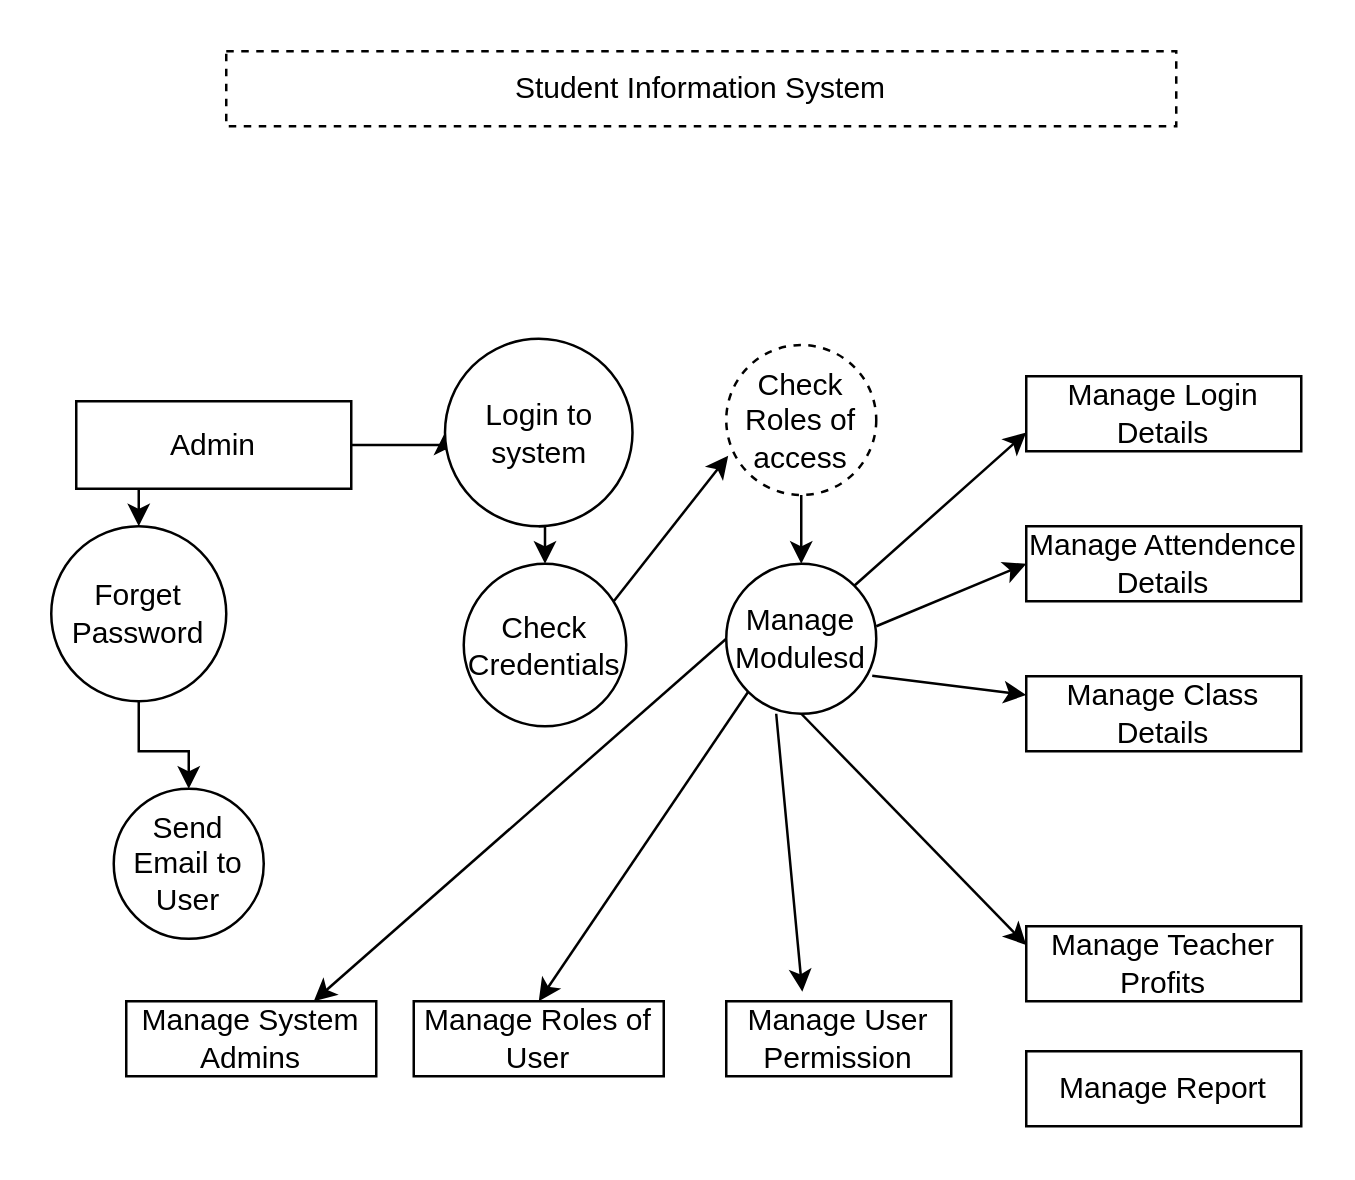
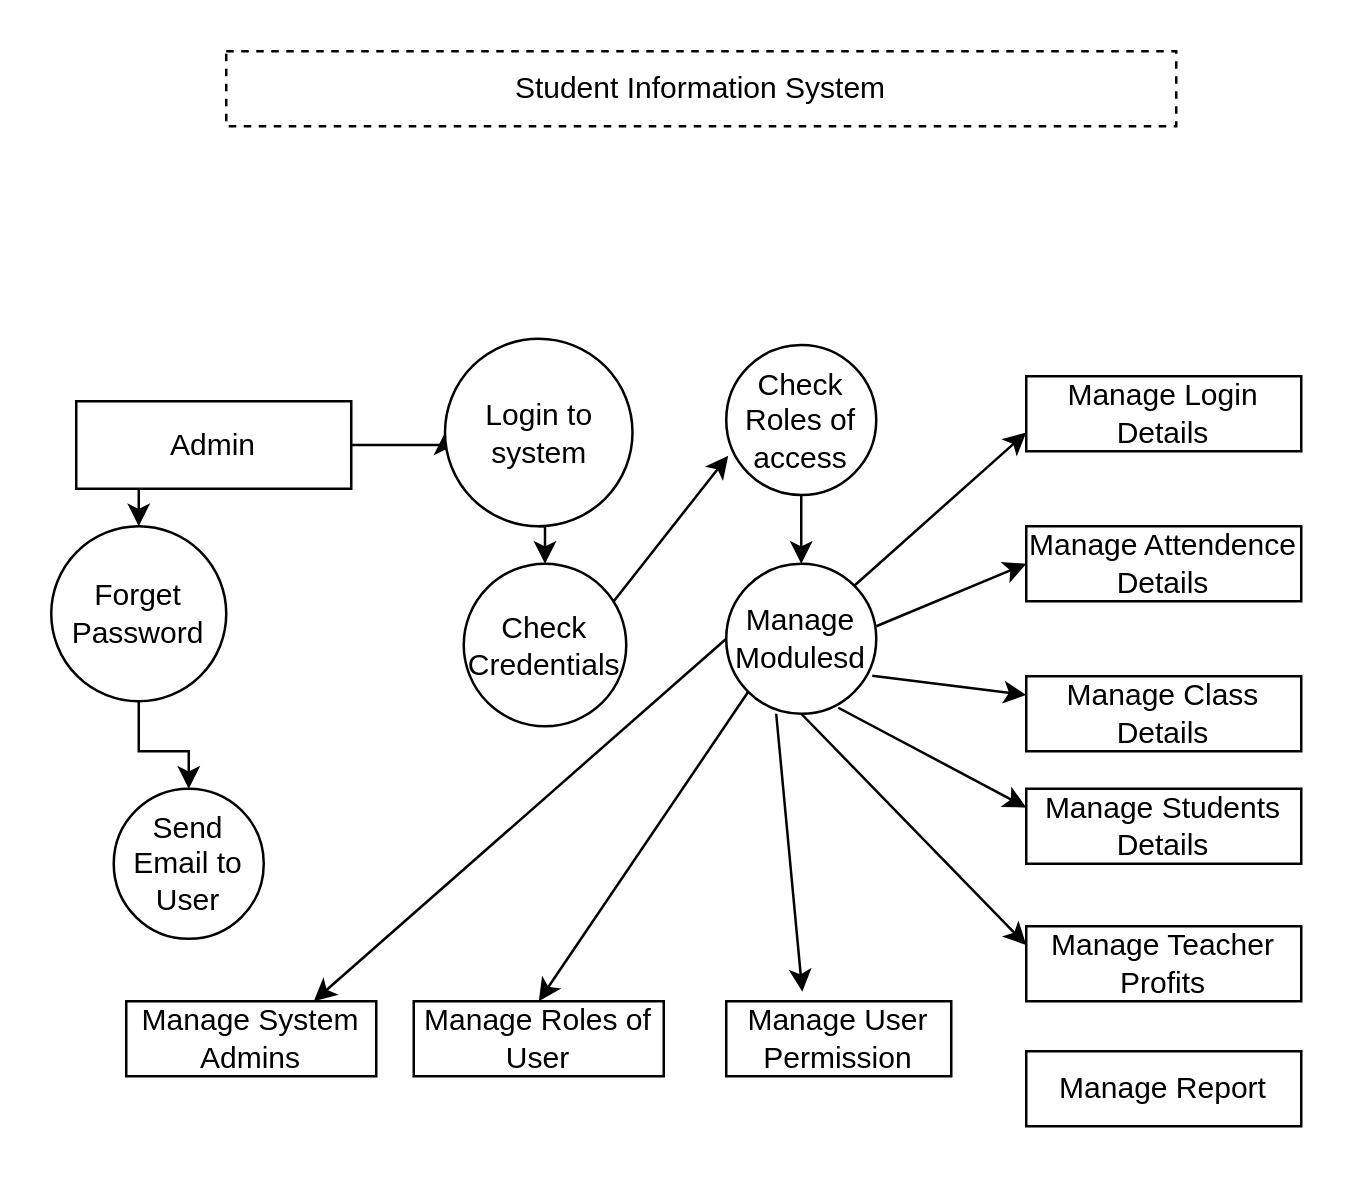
(801, 420) -> (801, 420)
none -> (925, 754)
none -> (1164, 826)
